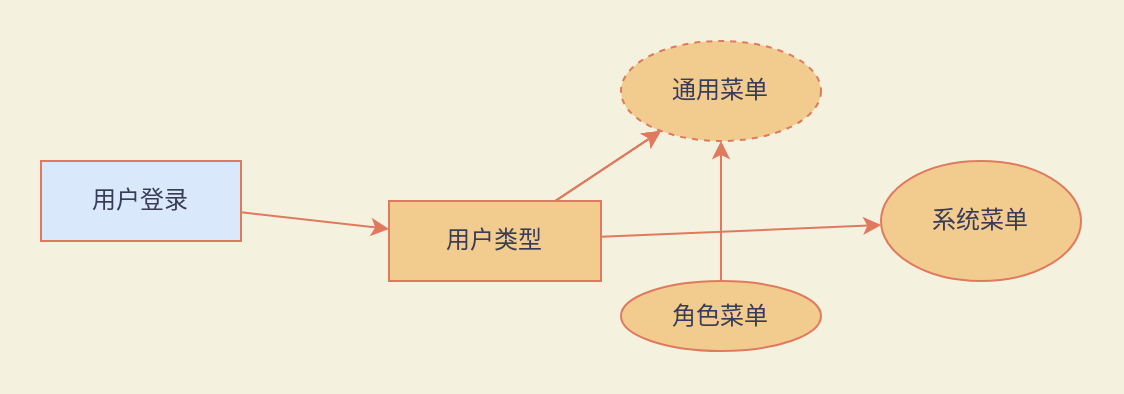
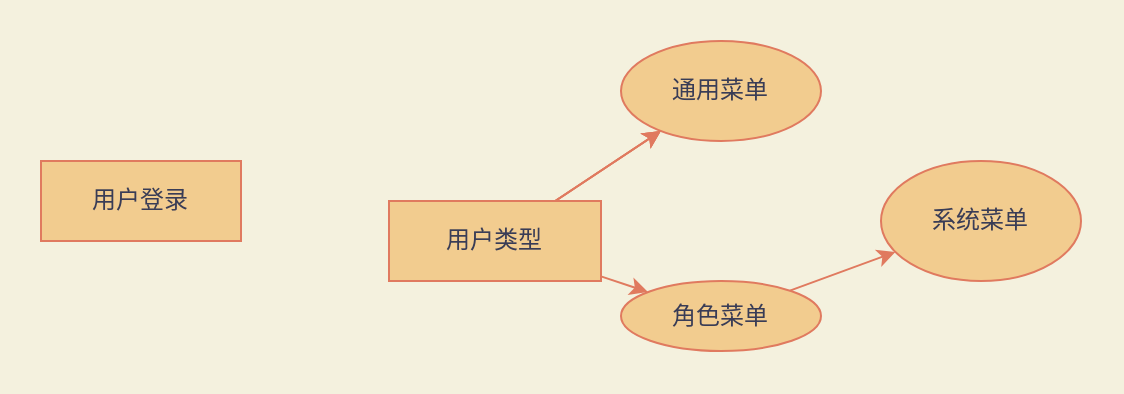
(721, 91) -> (721, 91)
(141, 201) -> (141, 201)
(721, 218) -> (836, 274)
(309, 220) -> none
(734, 231) -> (618, 282)
